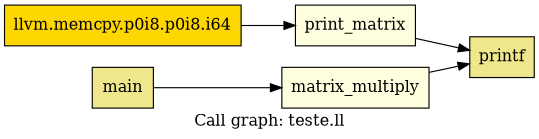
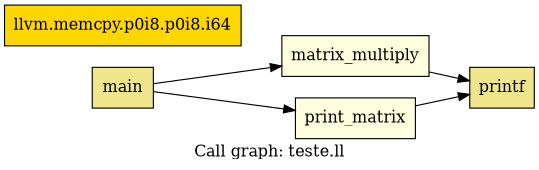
(262, 25) -> (219, 100)
